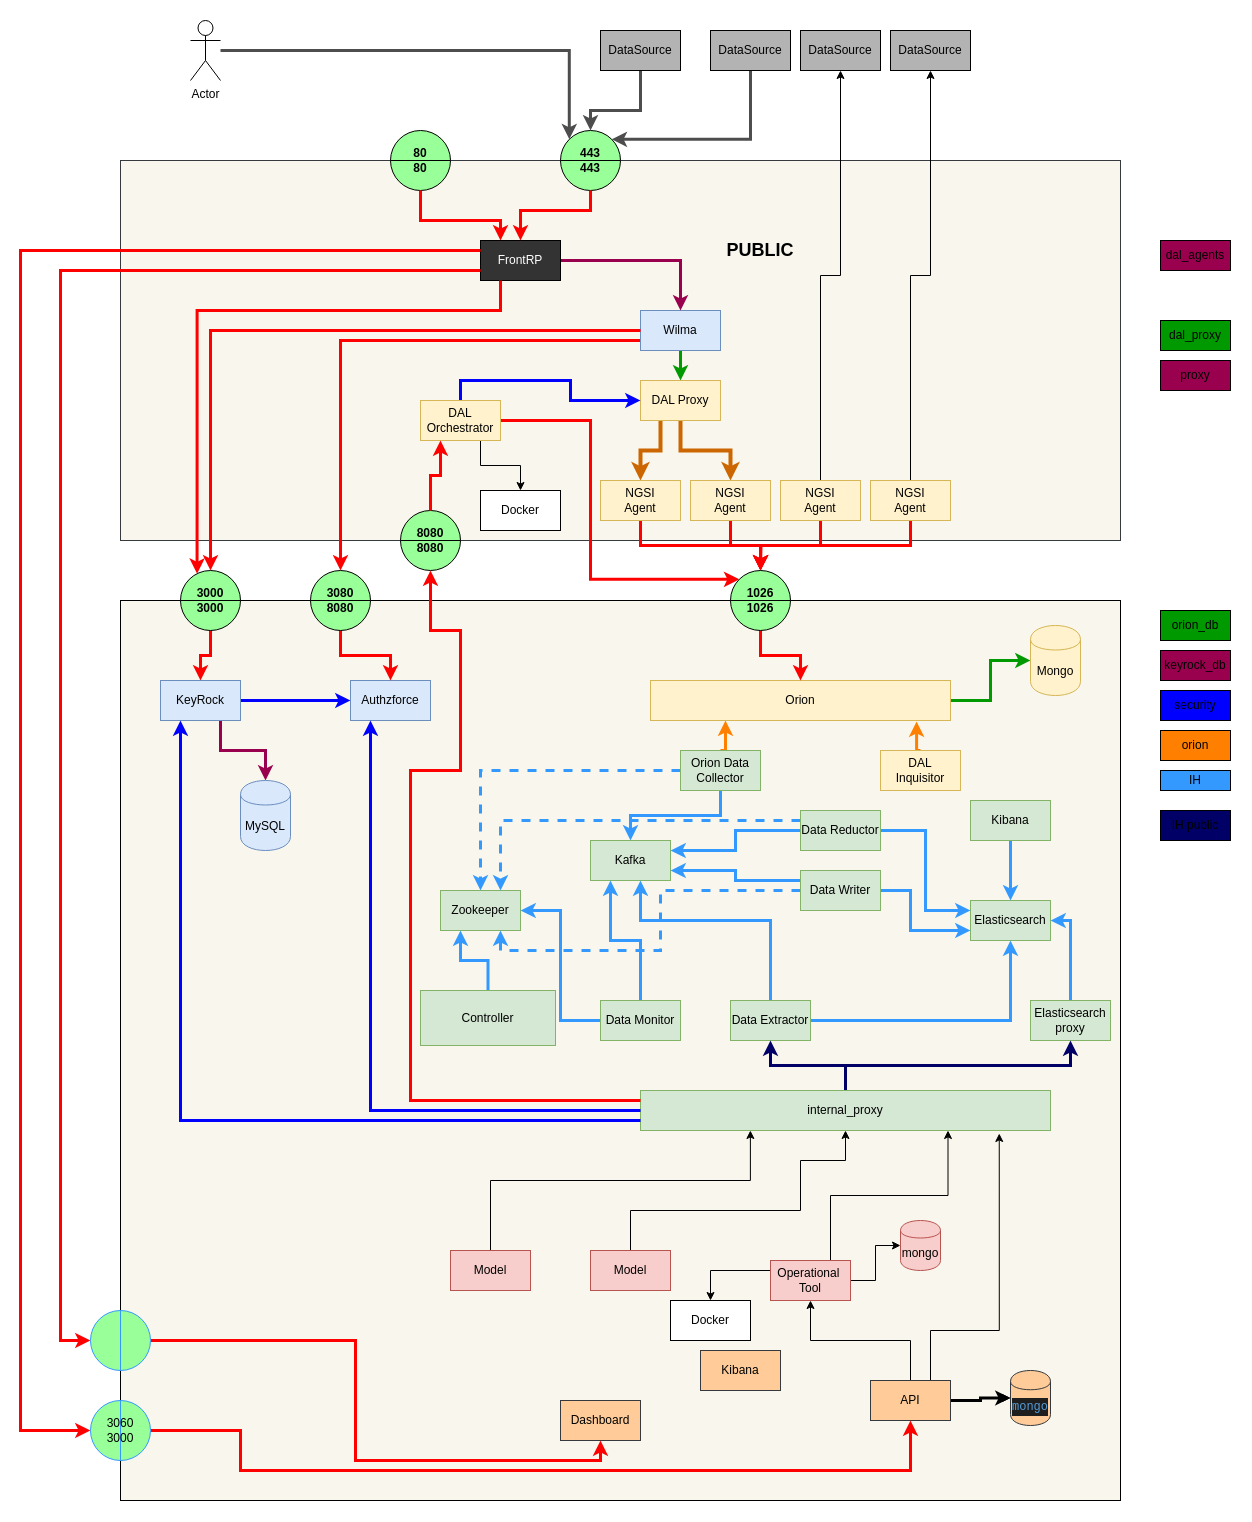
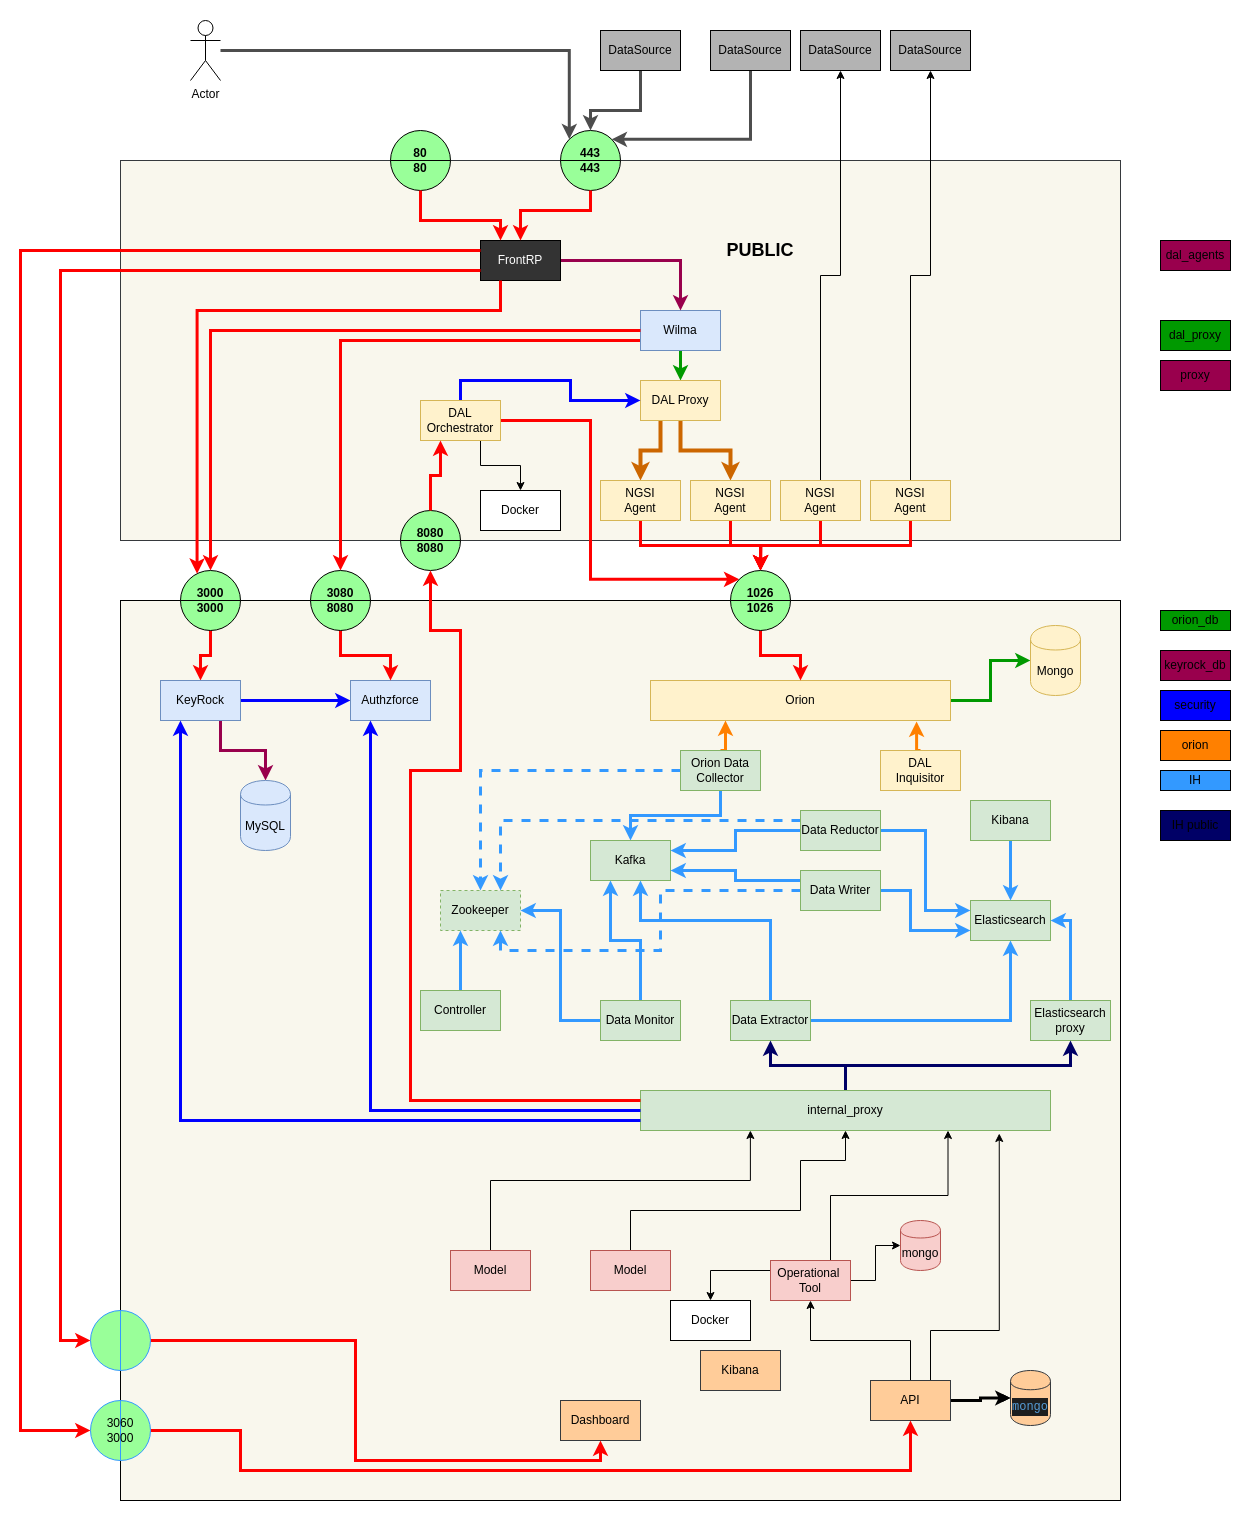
(1196, 626) -> (1196, 621)
(481, 911) -> (481, 911)
(488, 1018) -> (461, 1011)
